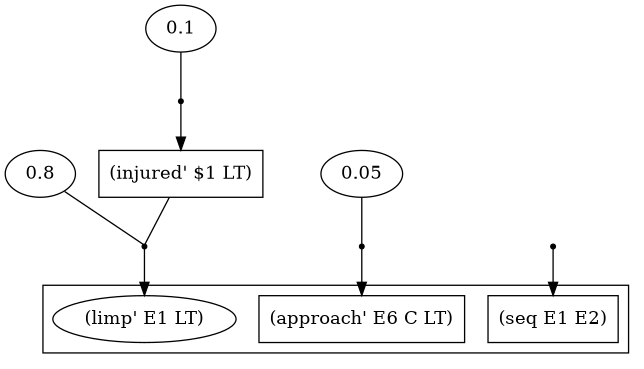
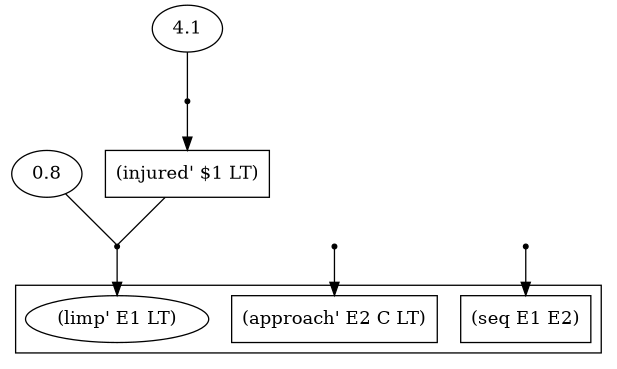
(181, 29) -> (187, 29)
(362, 174) -> none
(362, 319) -> (334, 319)
